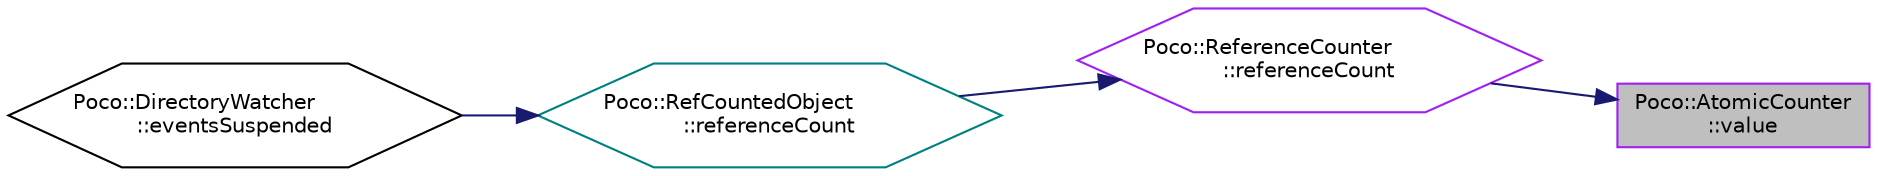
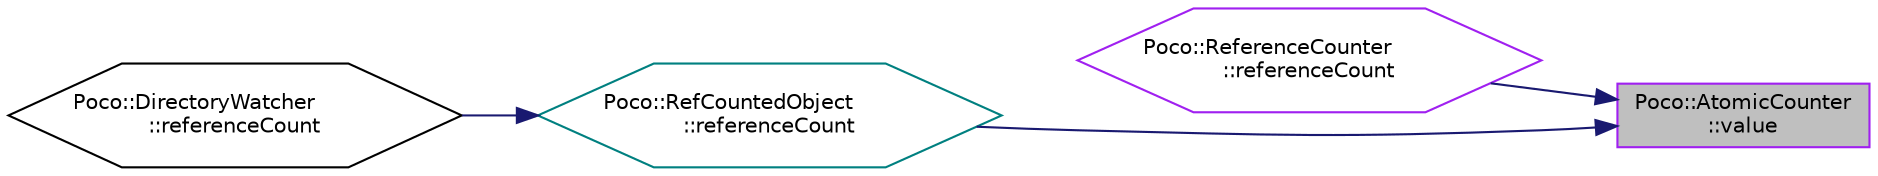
(1029, 89) -> (1286, 135)
(235, 115) -> (235, 115)
